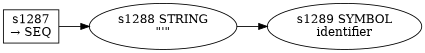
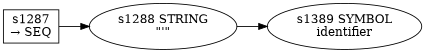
(345, 26) -> (345, 26)
